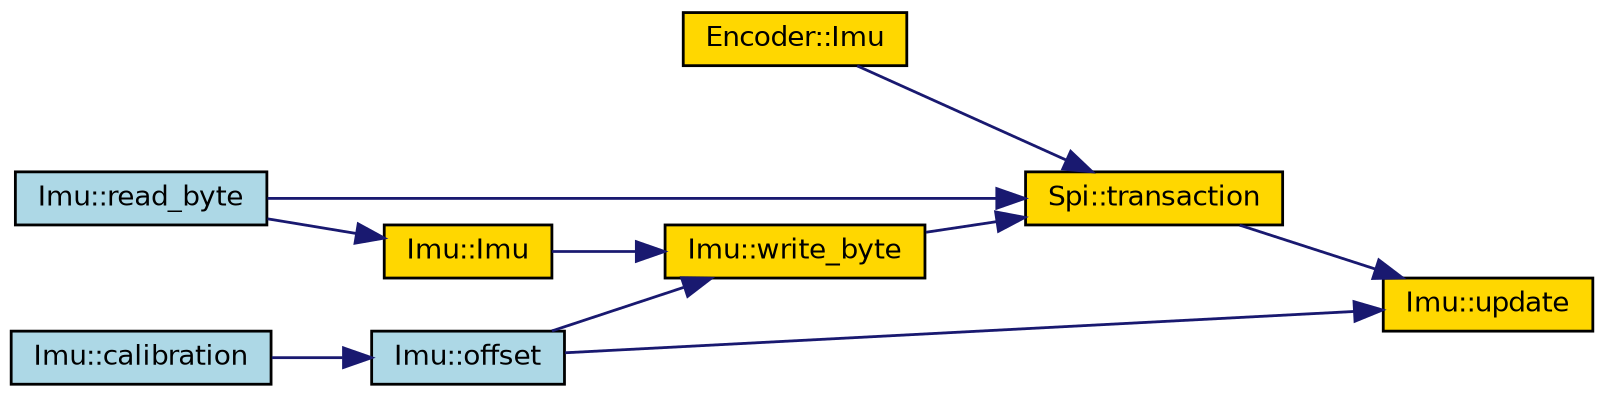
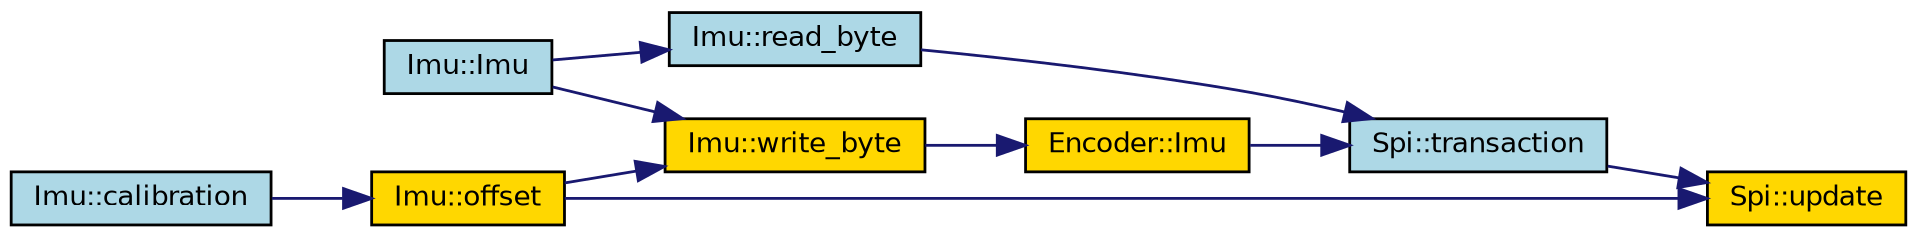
(1154, 198) -> (1478, 145)
(312, 226) -> (596, 56)
(961, 227) -> (961, 145)
(468, 252) -> (468, 67)
(1488, 305) -> (1807, 198)
(468, 358) -> (468, 198)
